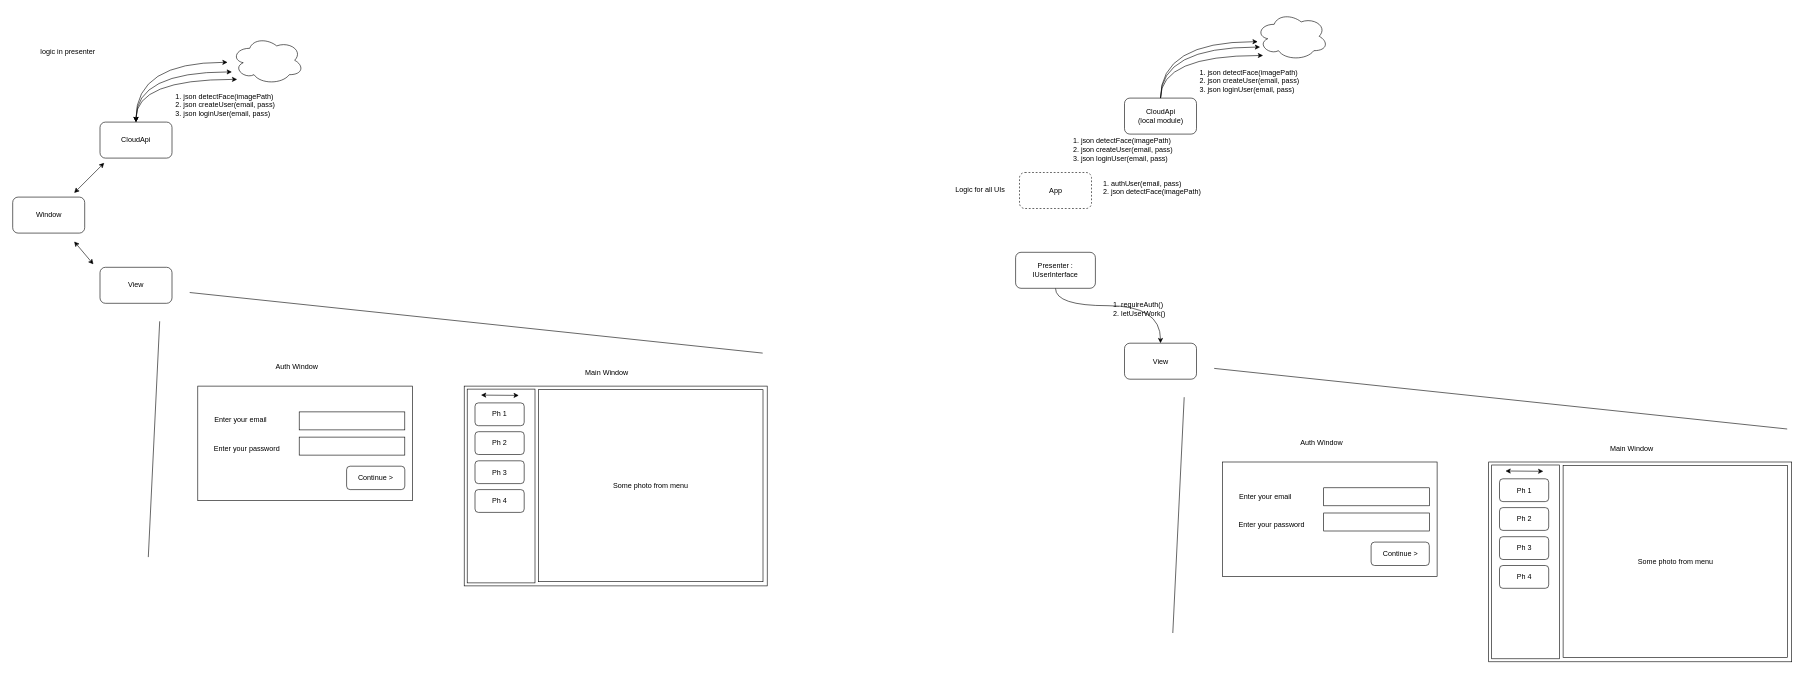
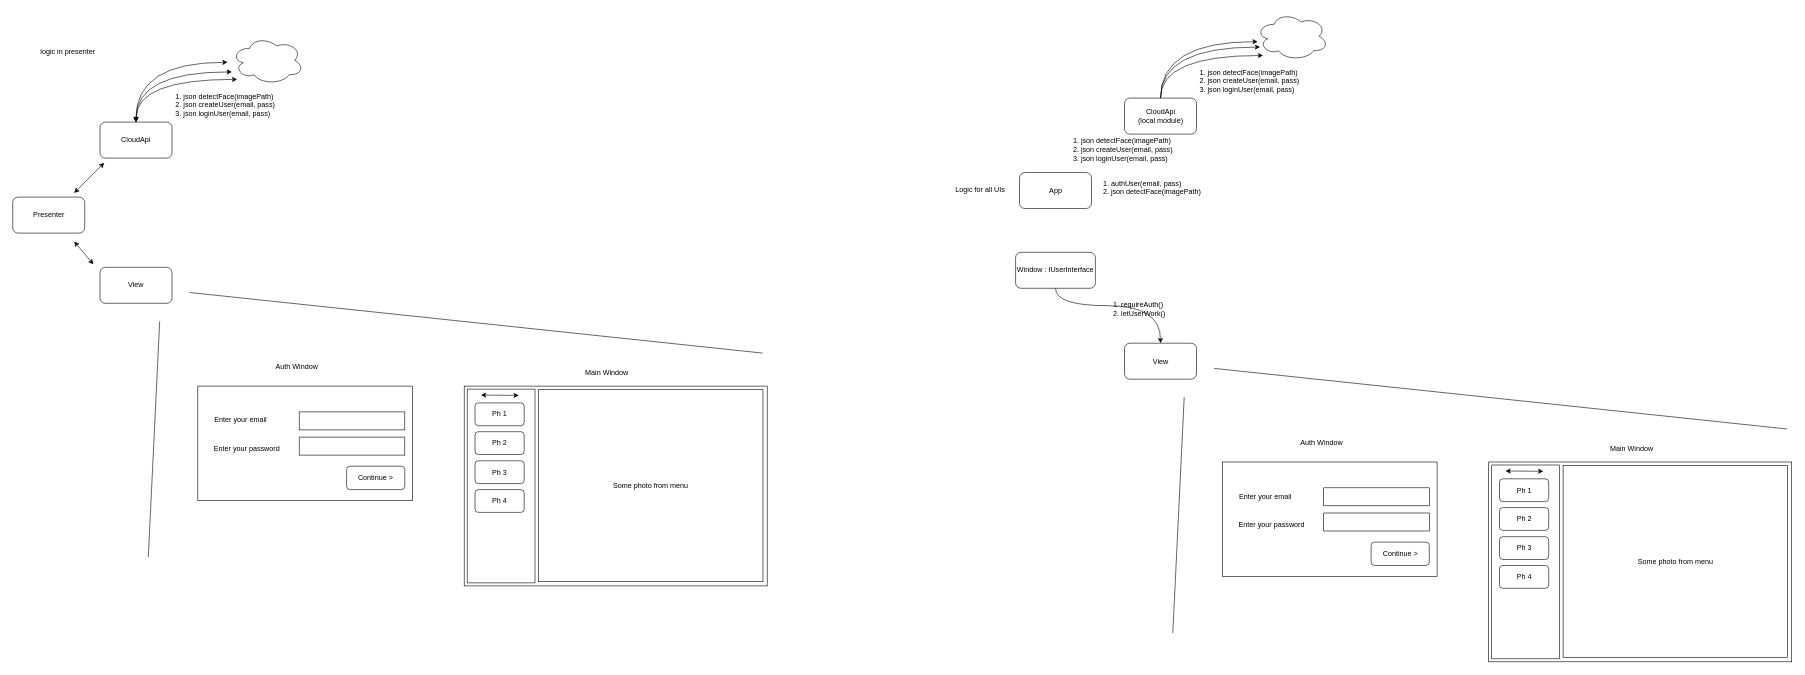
(1055, 191) -> (1055, 191)
(49, 215) -> (49, 215)
(1055, 270) -> (1055, 270)
